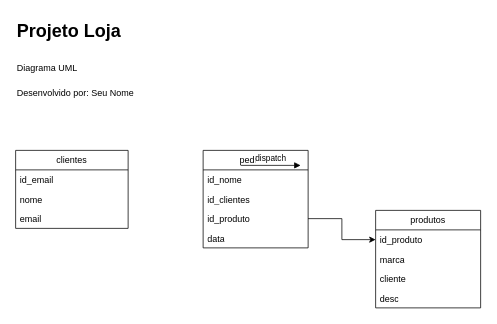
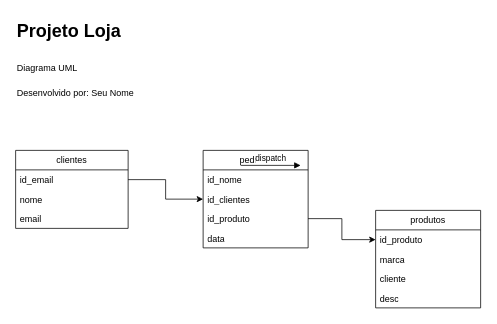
none -> (157, 180)
